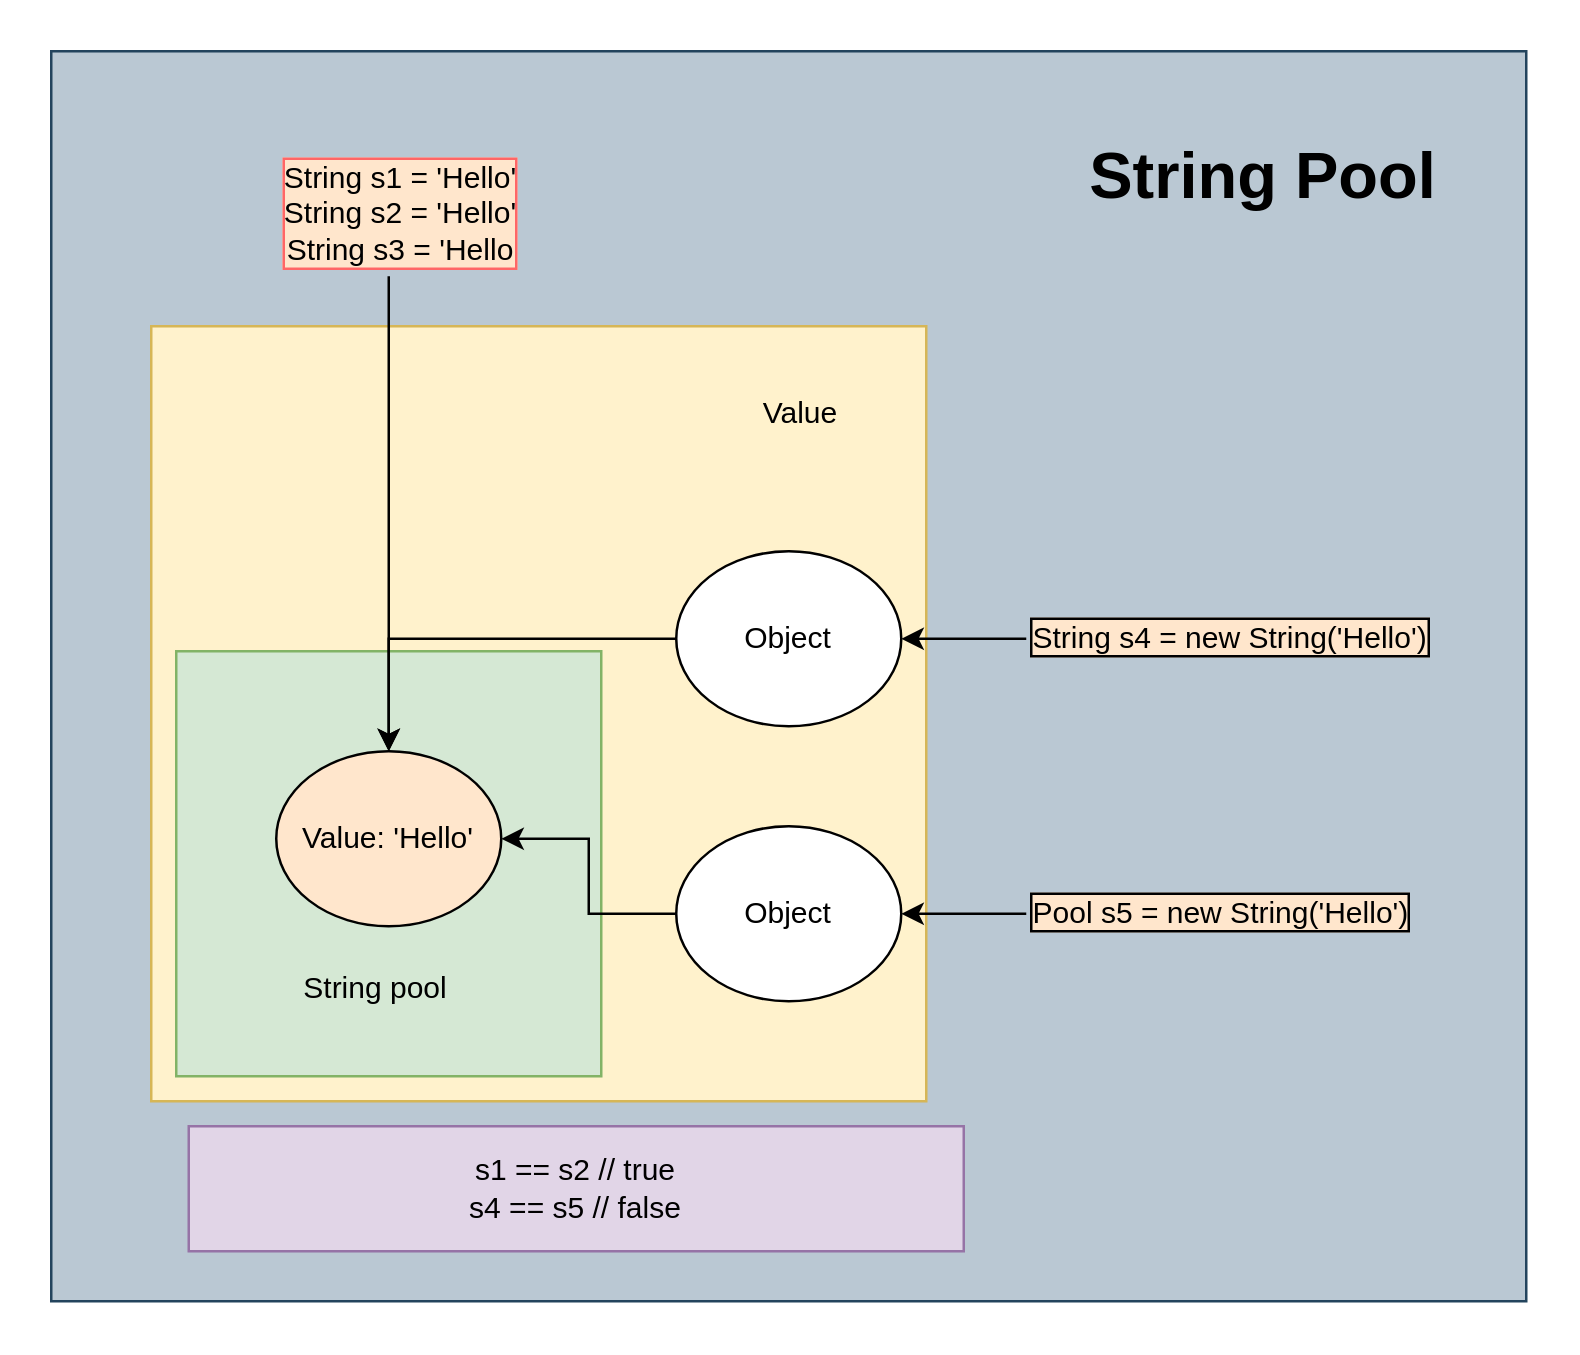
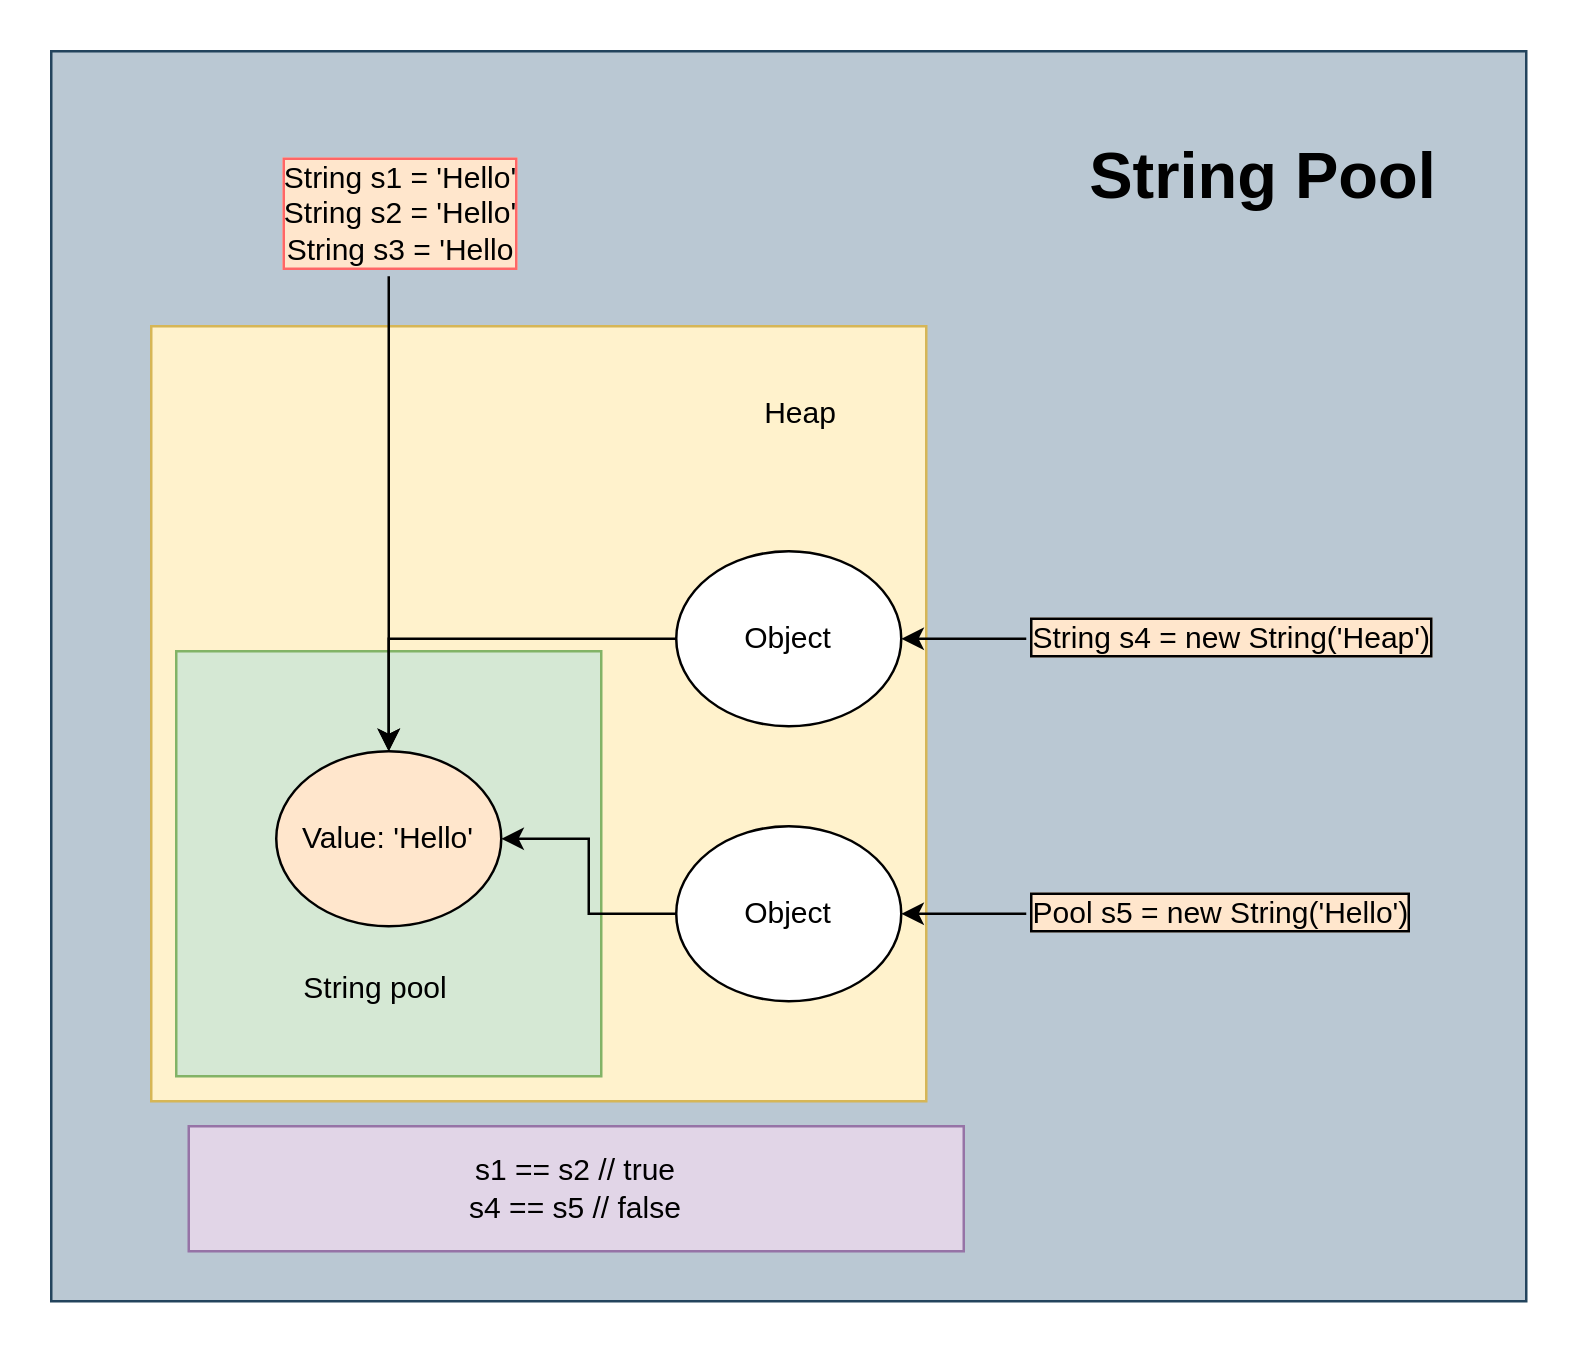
(801, 414) -> (801, 414)
(1253, 637) -> (1252, 637)
